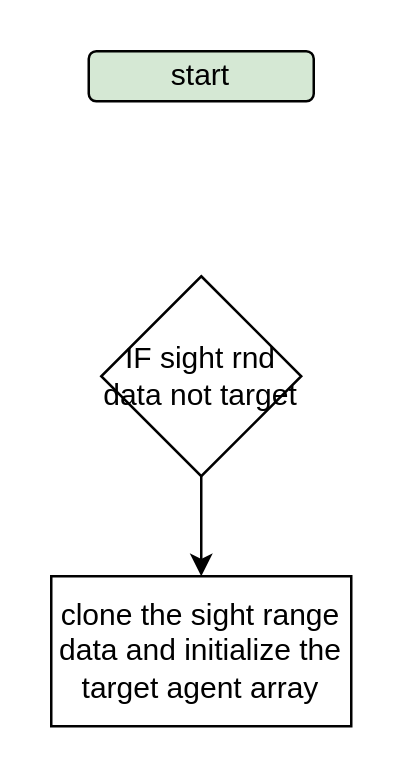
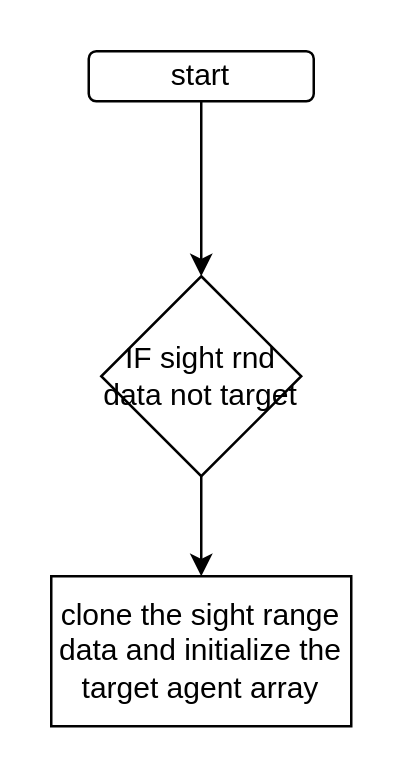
(201, 76) -> (201, 76)
none -> (201, 180)
